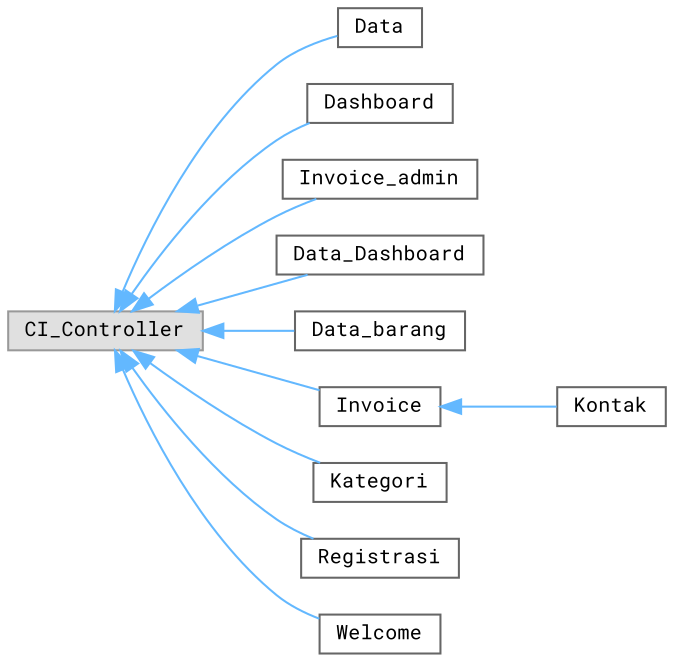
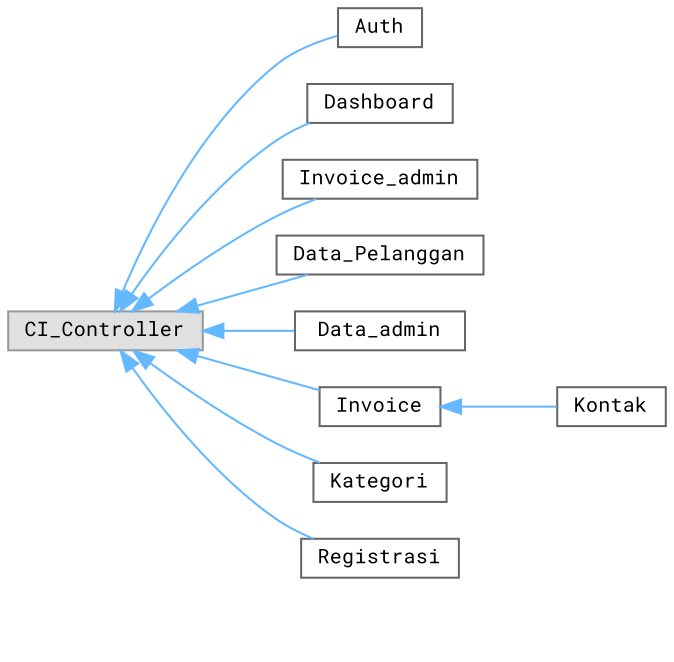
(380, 28) -> (380, 28)
(380, 255) -> (380, 255)
(380, 331) -> (380, 331)
(380, 634) -> none
